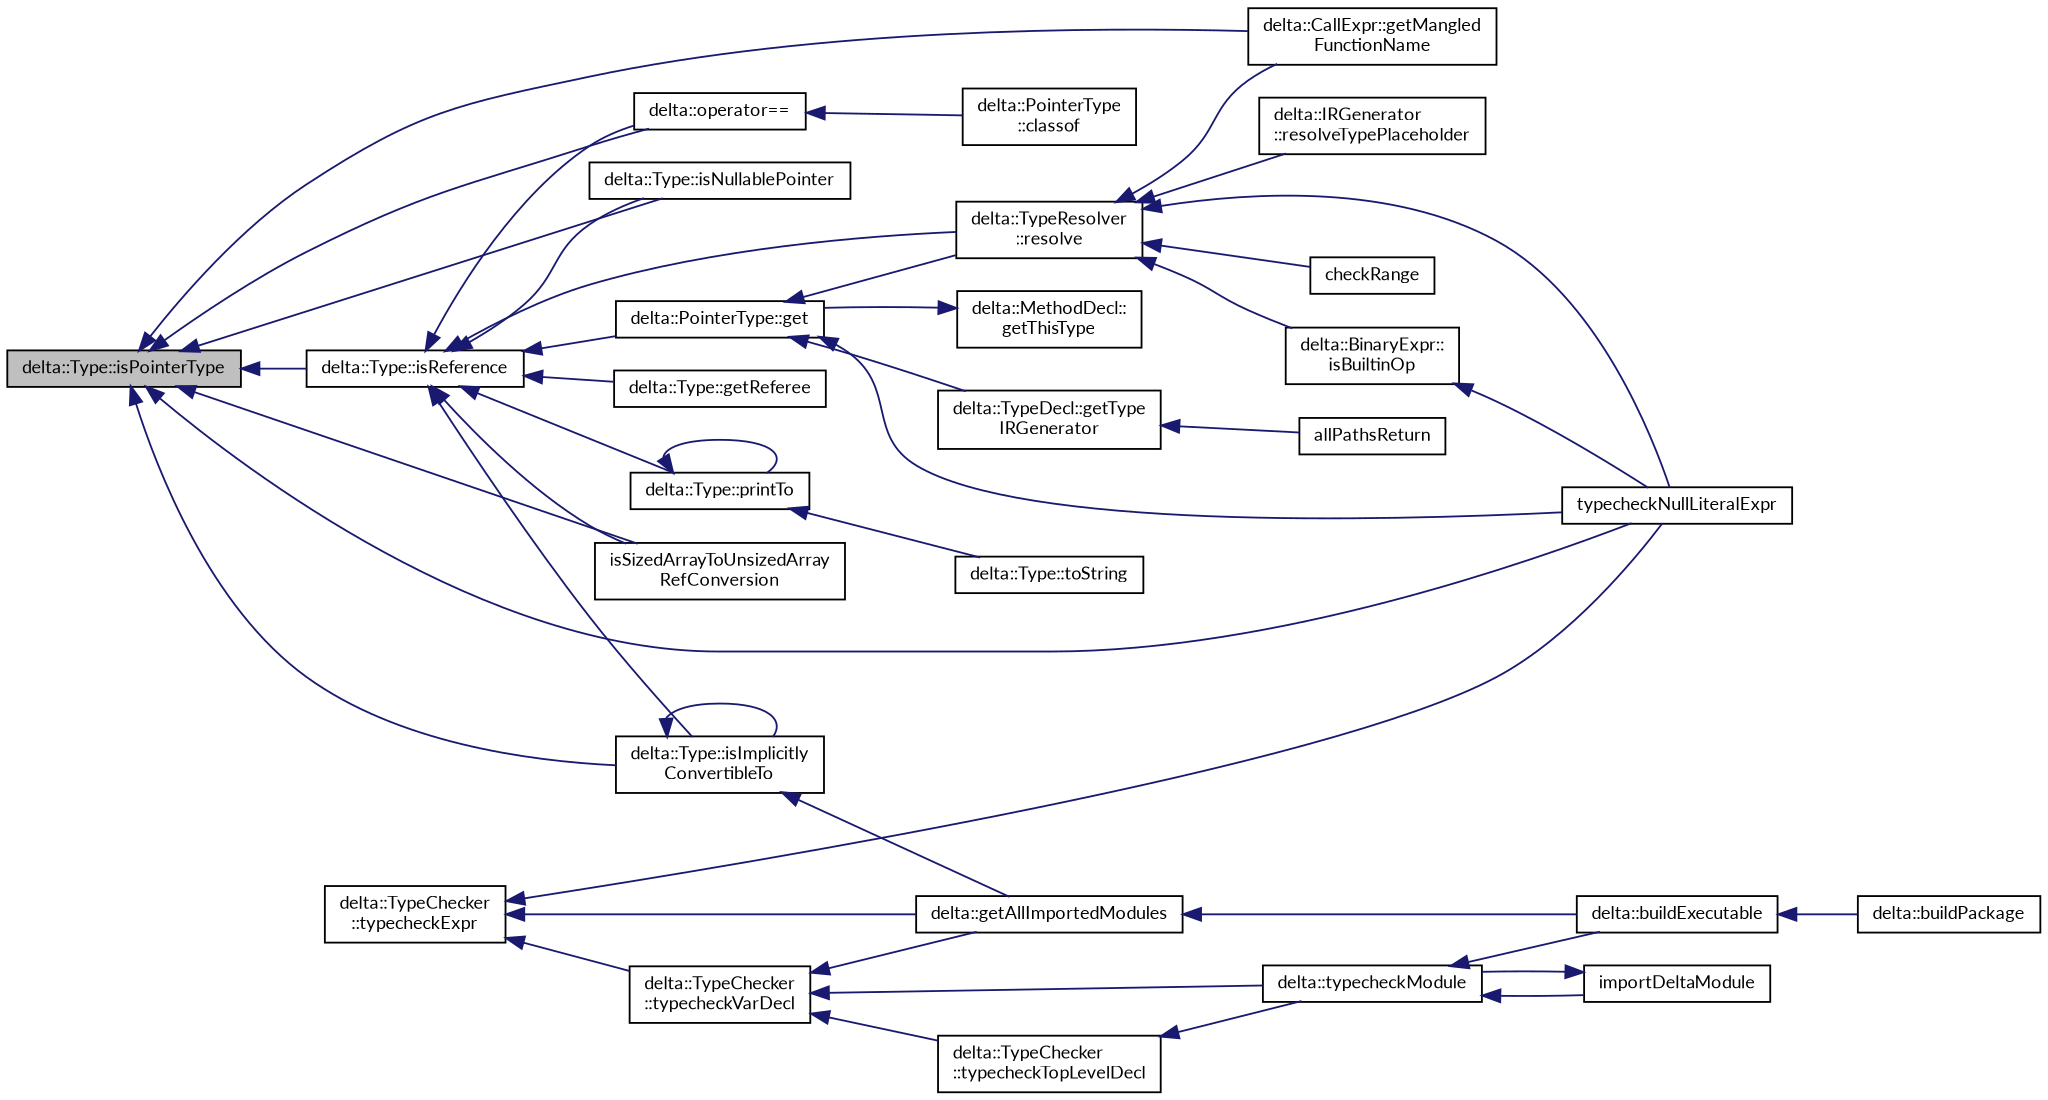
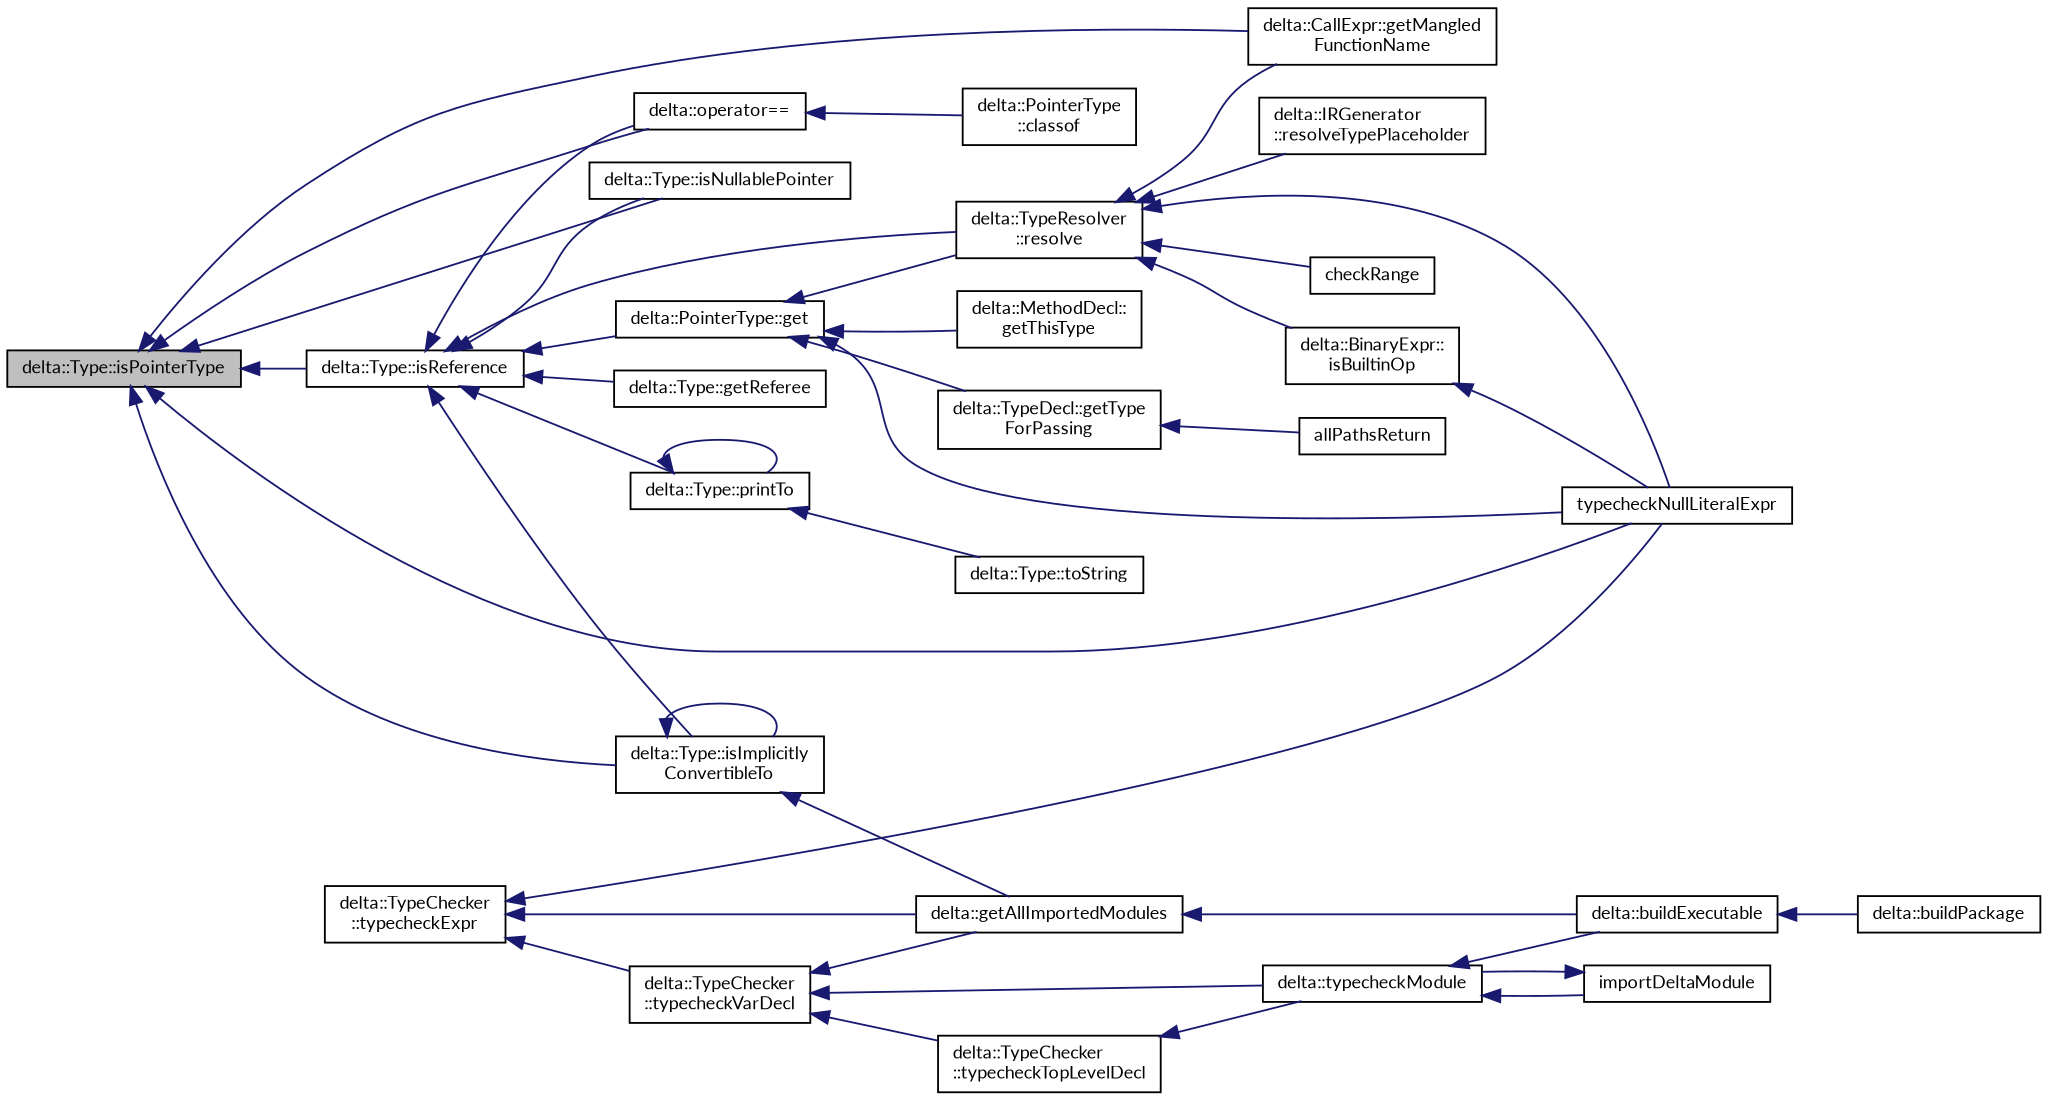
(881, 307) -> (900, 332)
(1049, 420) -> (1049, 420)
(720, 571) -> none
